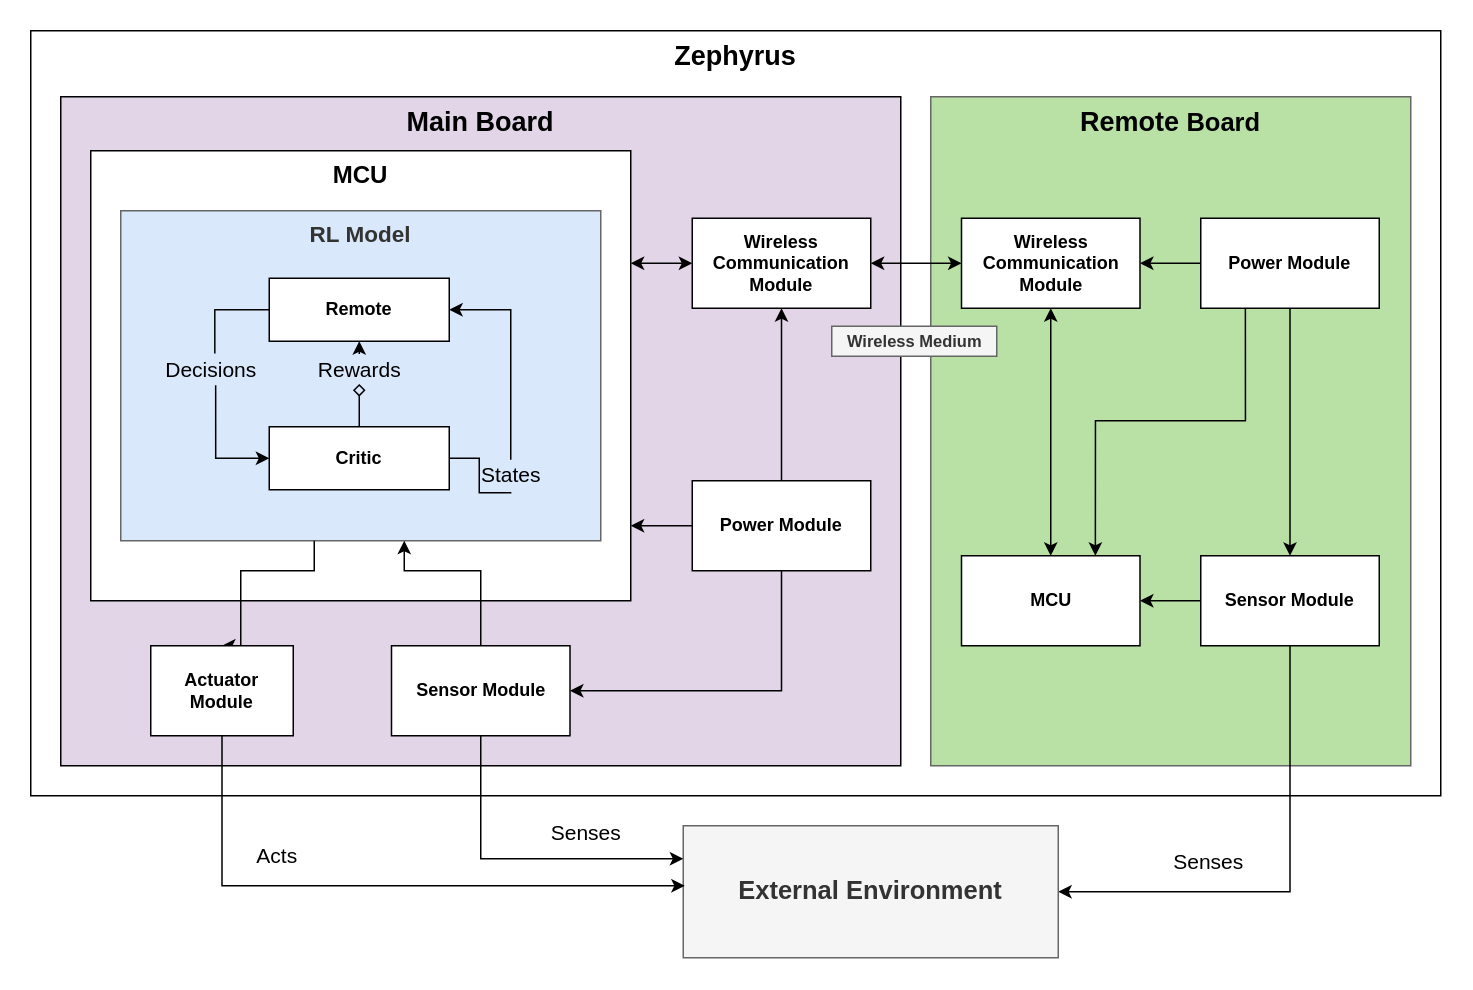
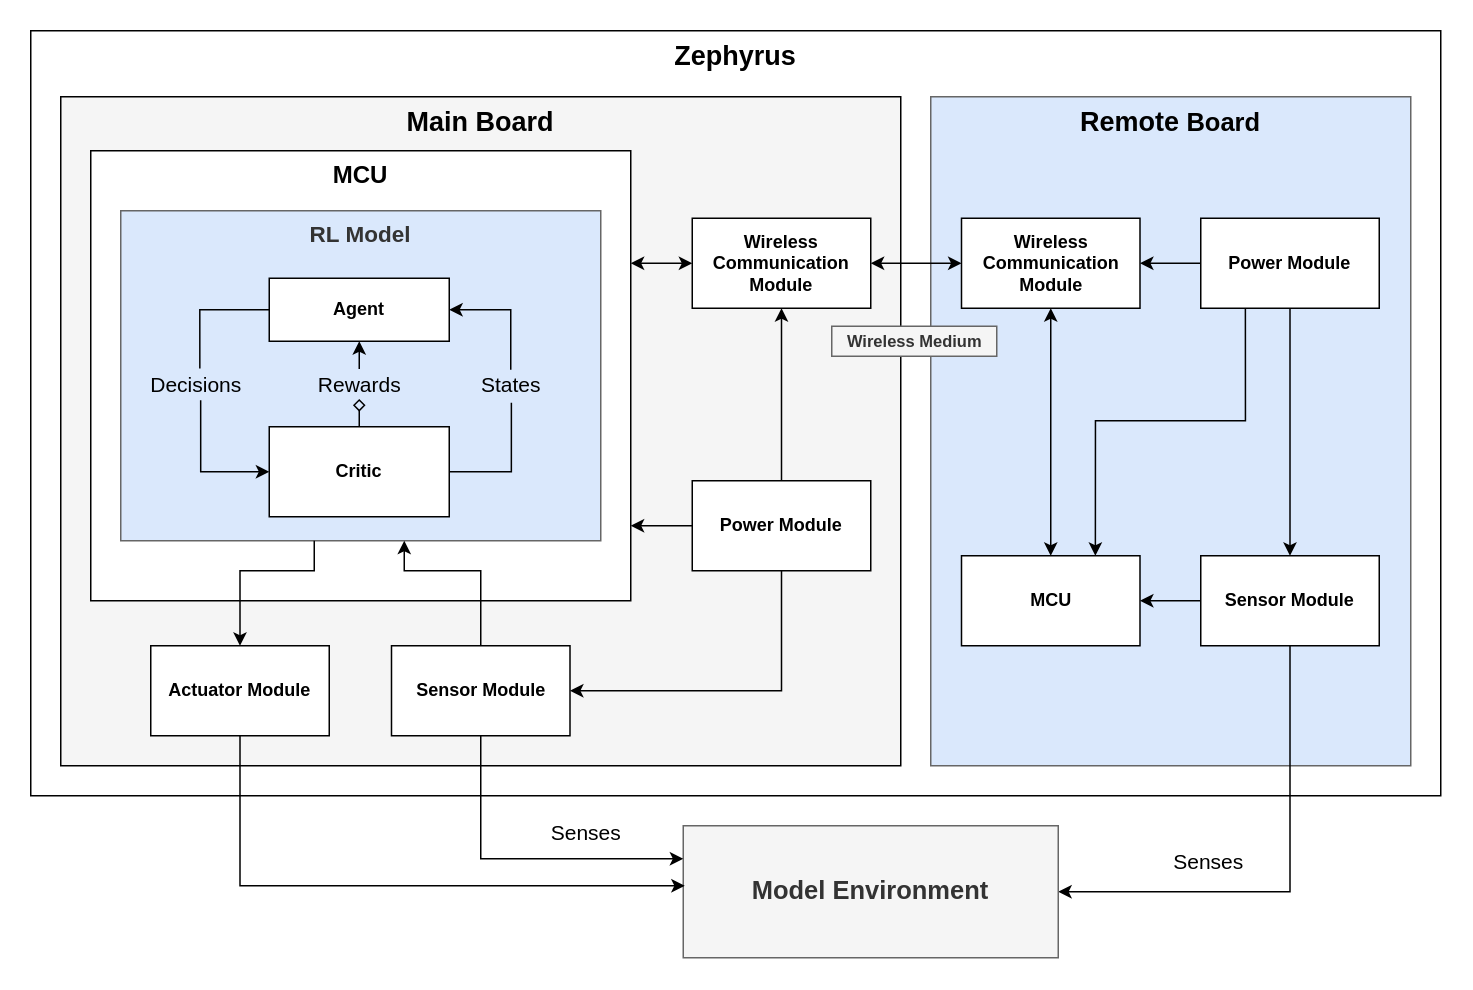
(481, 118) -> (481, 118)
(359, 310) -> (359, 310)
(359, 369) -> (359, 384)
(211, 370) -> (196, 385)
(1171, 431) -> (1171, 431)
(359, 458) -> (359, 472)
(511, 475) -> (511, 385)
(222, 691) -> (240, 691)
(277, 856) -> none
(871, 892) -> (871, 892)
